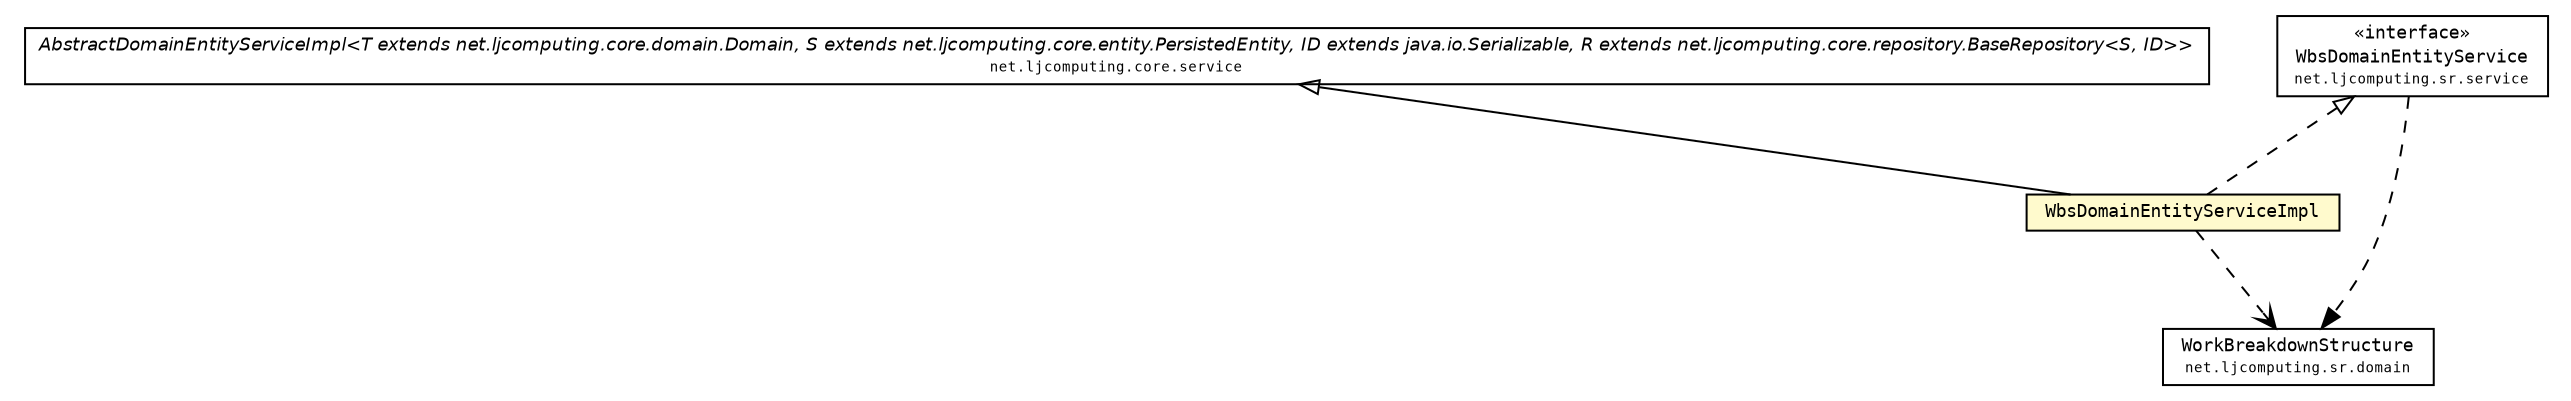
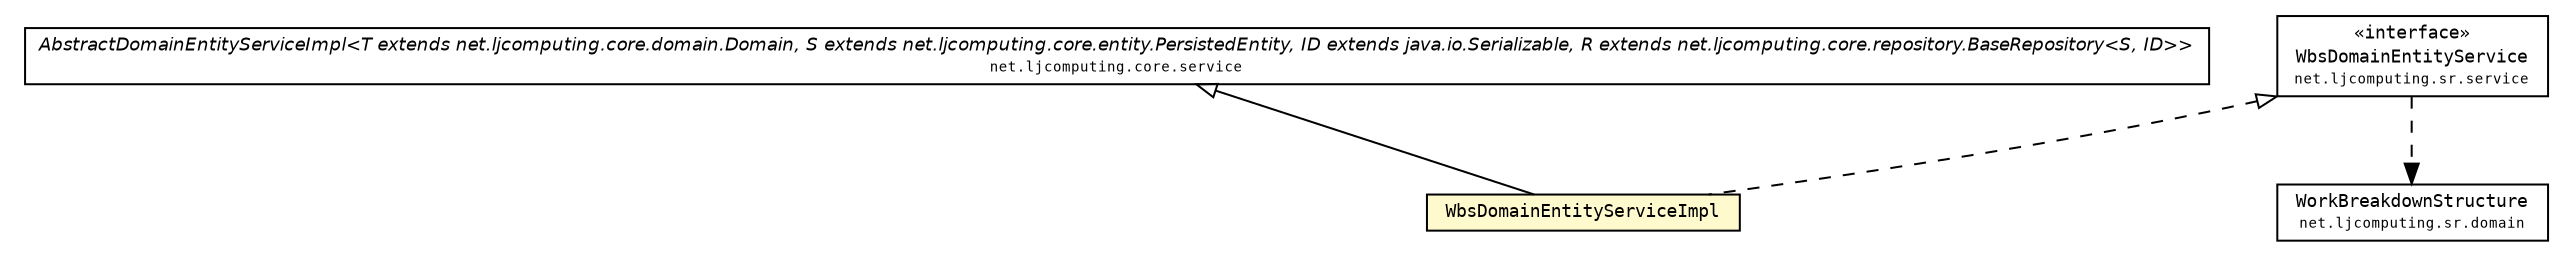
(2229, 272) -> none
